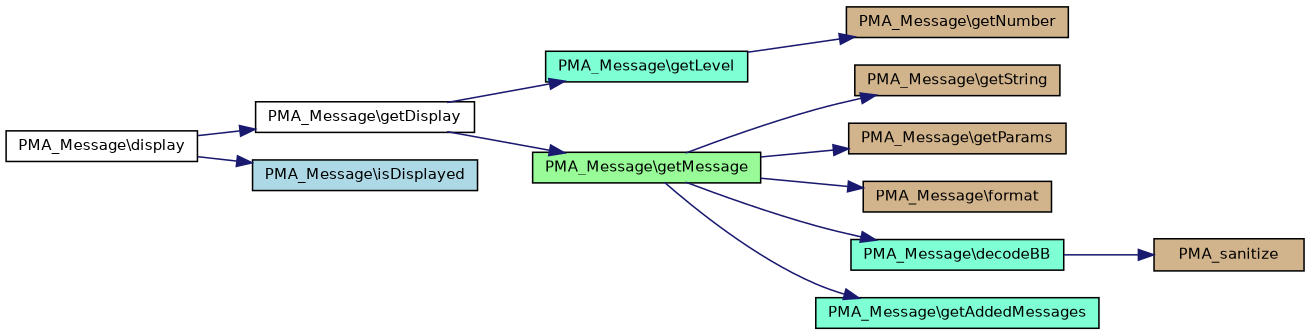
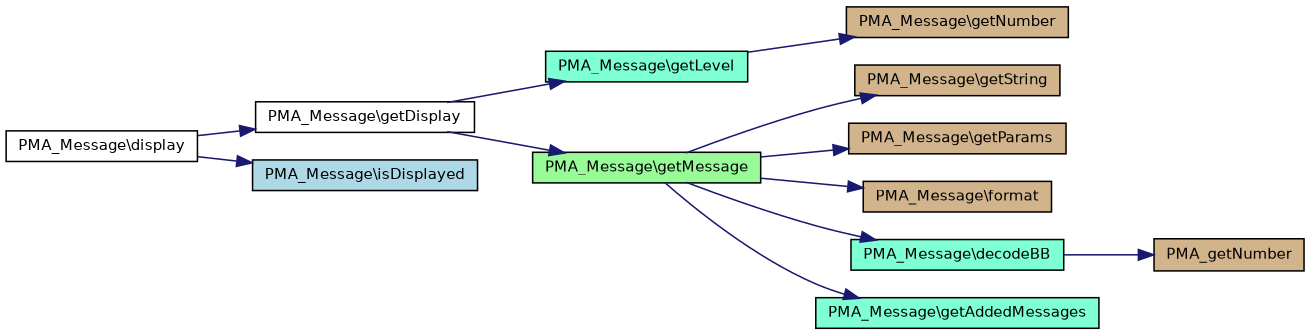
(1229, 255) -> (1229, 255)
